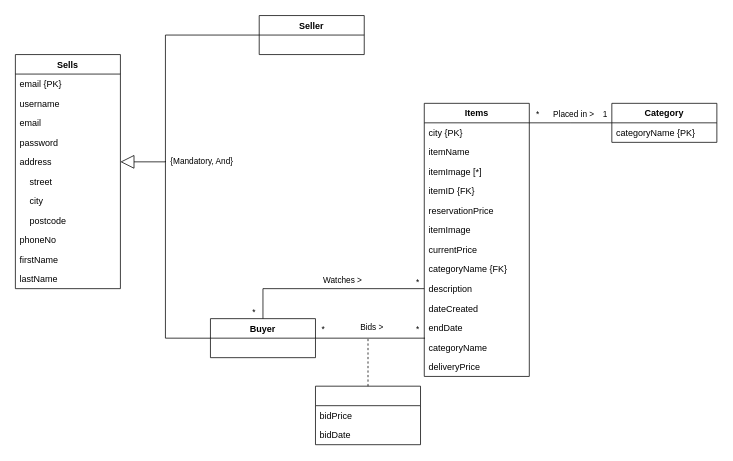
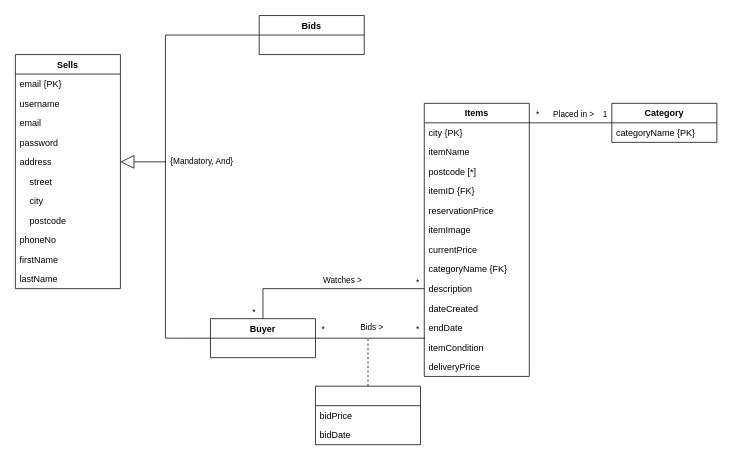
(311, 26) -> (311, 26)
(459, 172) -> (457, 172)
(458, 347) -> (458, 347)
